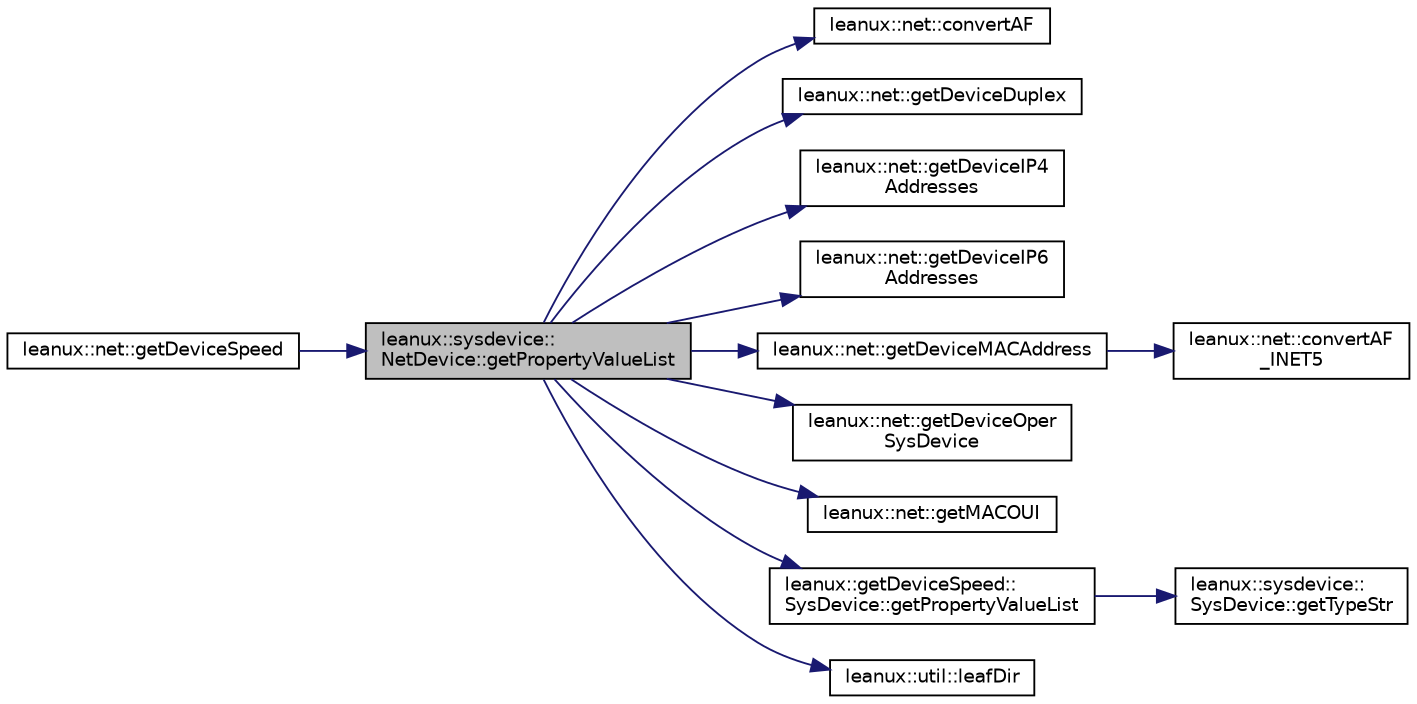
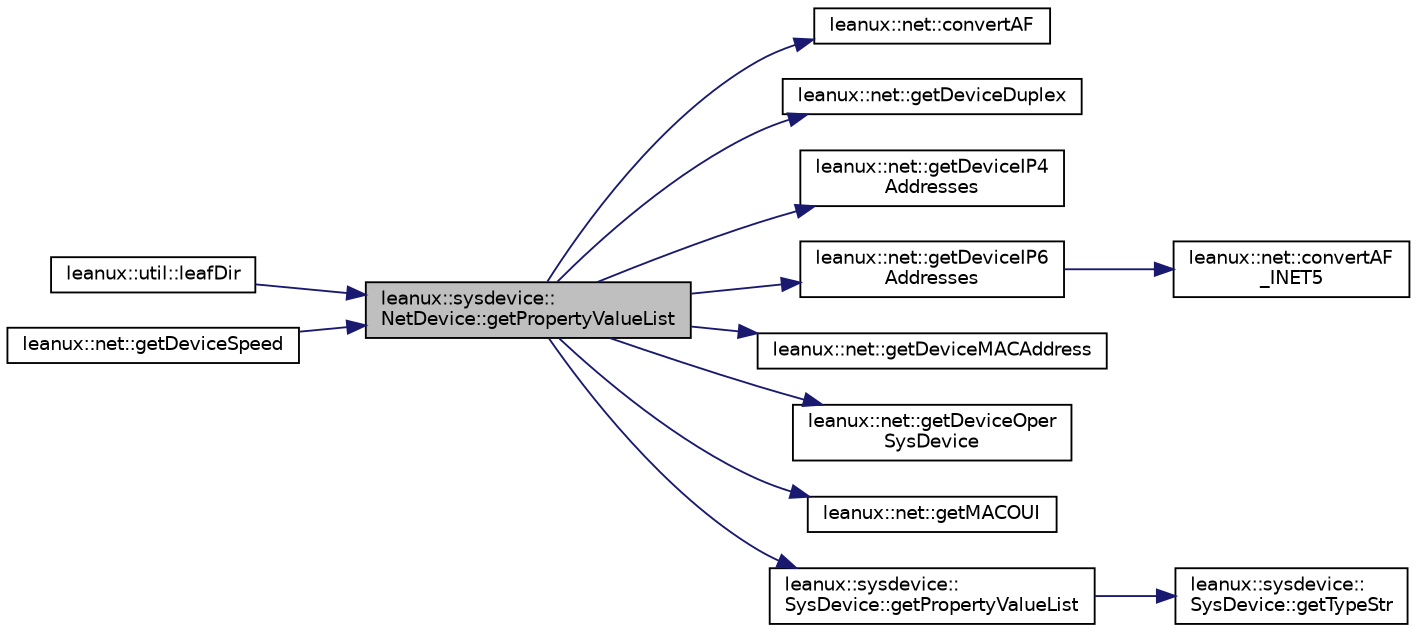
(1131, 351) -> (1109, 269)
(652, 548) -> (301, 289)
(932, 596) -> (932, 596)
